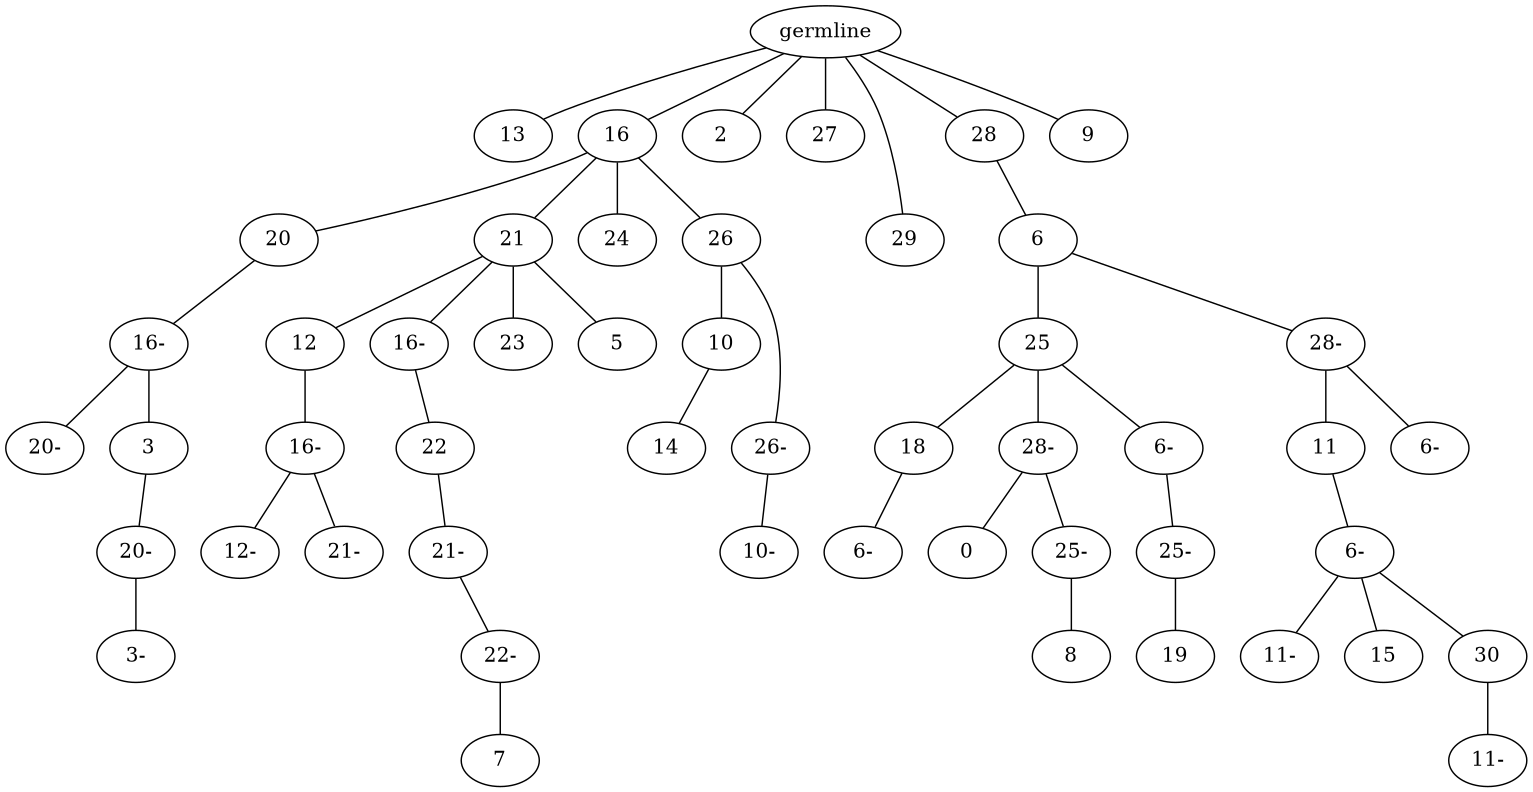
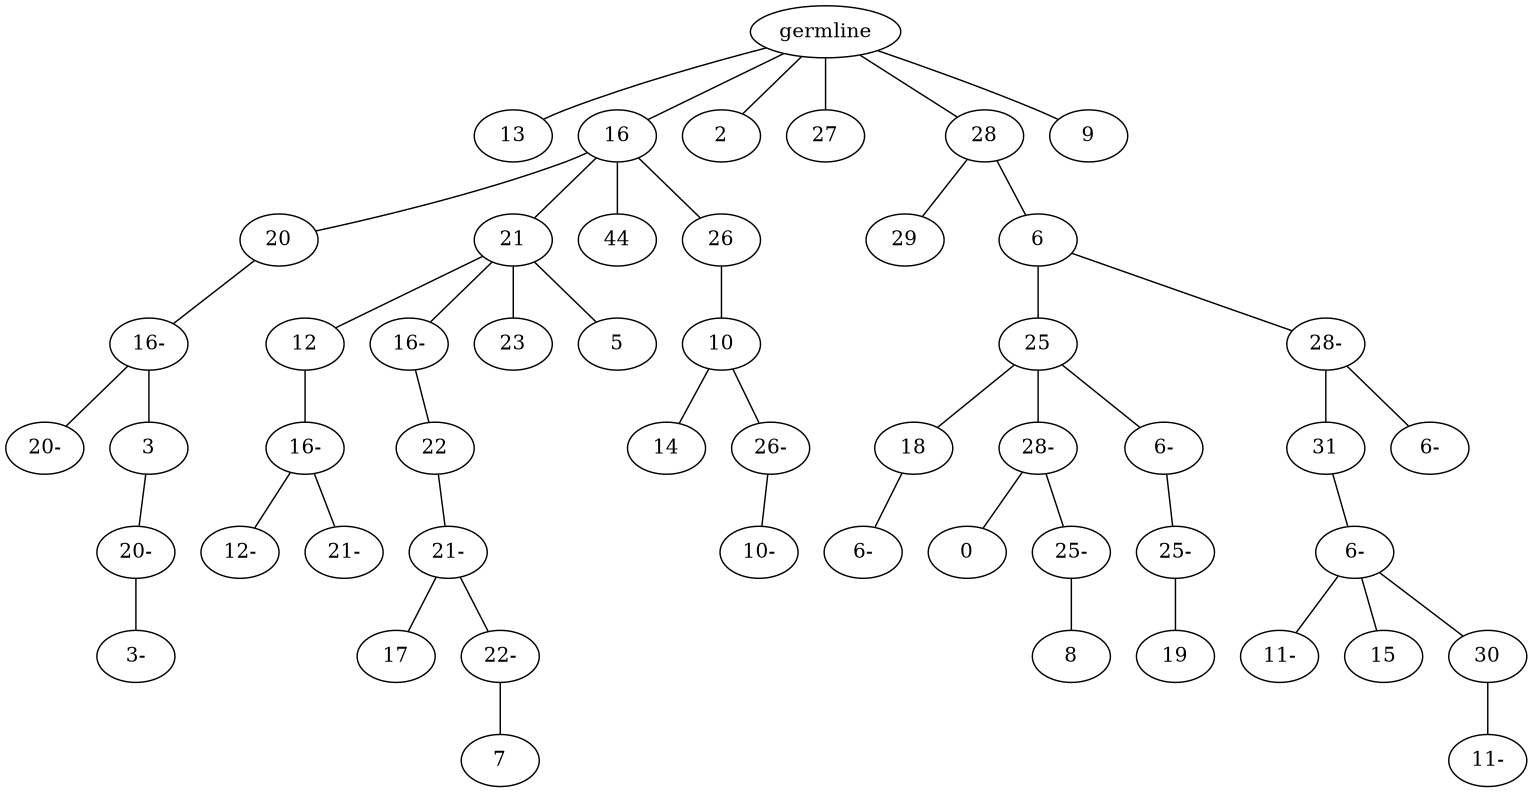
(885, 131) -> (945, 188)
(617, 240) -> (617, 240)
(778, 338) -> (746, 396)
(1326, 448) -> (1326, 448)
none -> (396, 656)
